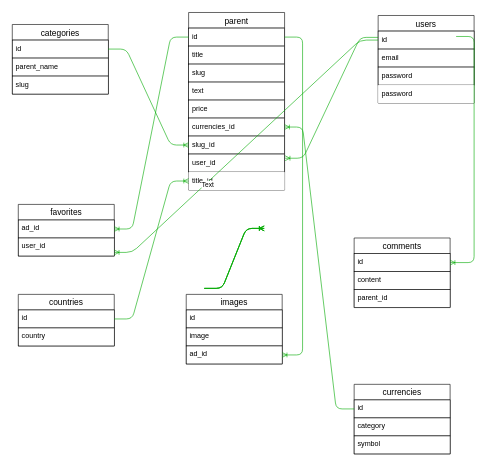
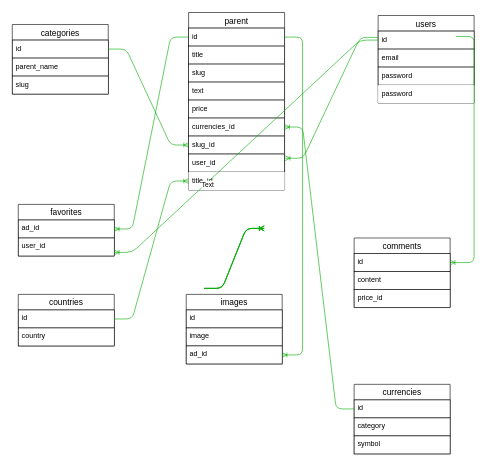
(375, 298) -> (372, 298)
